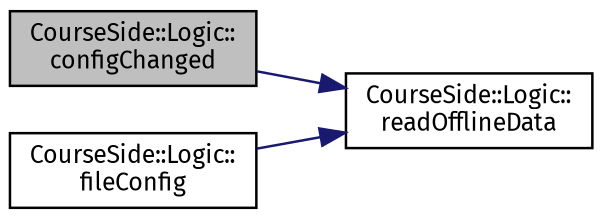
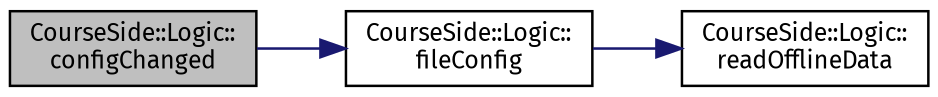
(289, 77) -> (288, 49)
